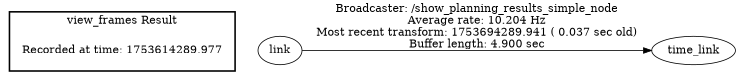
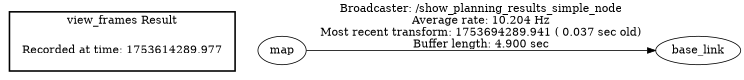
(280, 50) -> (282, 50)
(694, 50) -> (698, 50)
